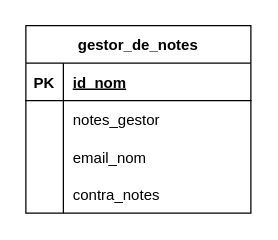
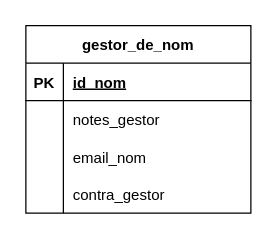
(138, 45) -> (138, 45)
(123, 195) -> (127, 195)
